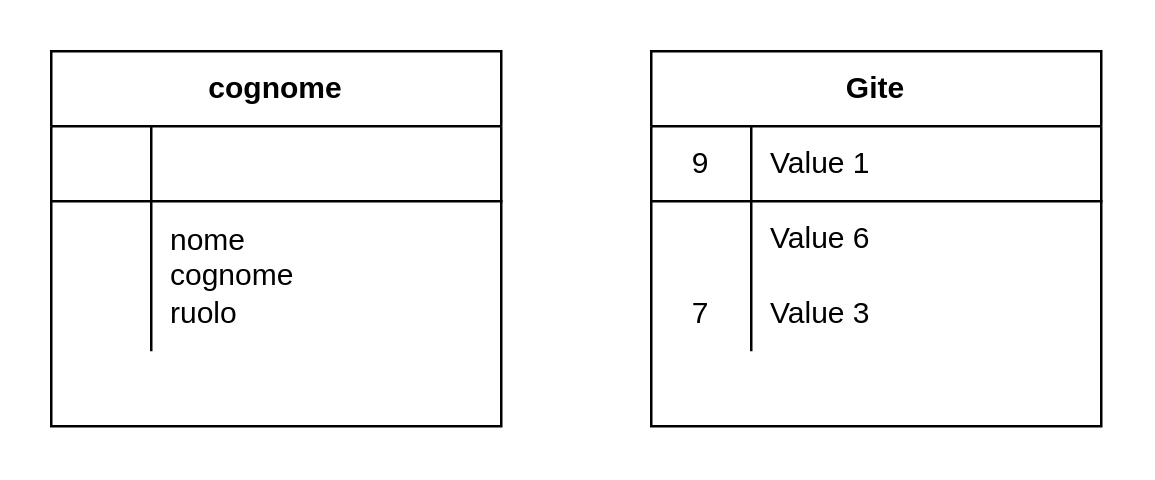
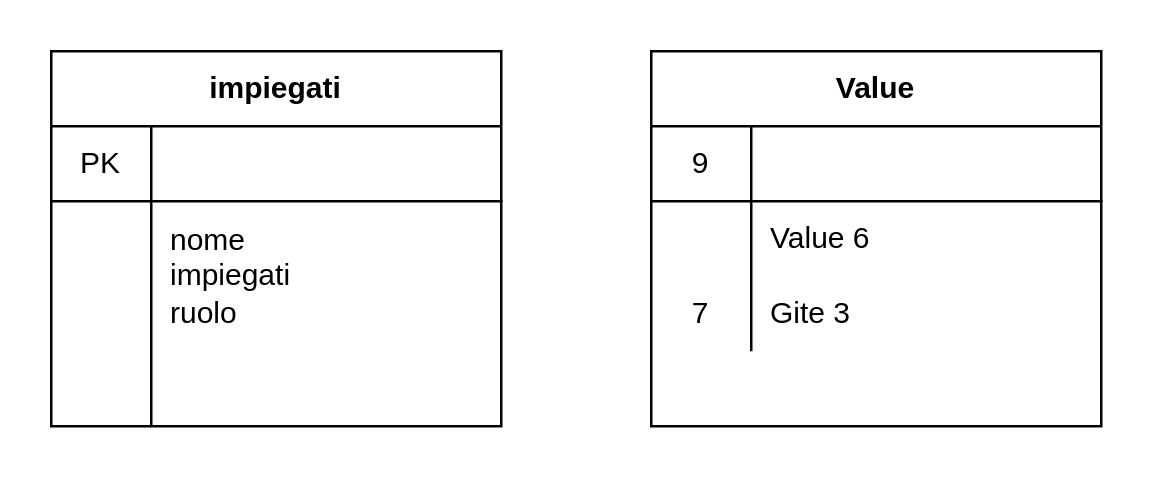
(276, 89) -> (276, 89)
(876, 89) -> (876, 89)
none -> (101, 164)
(926, 164) -> none
(230, 276) -> (235, 276)
(822, 314) -> (814, 314)
